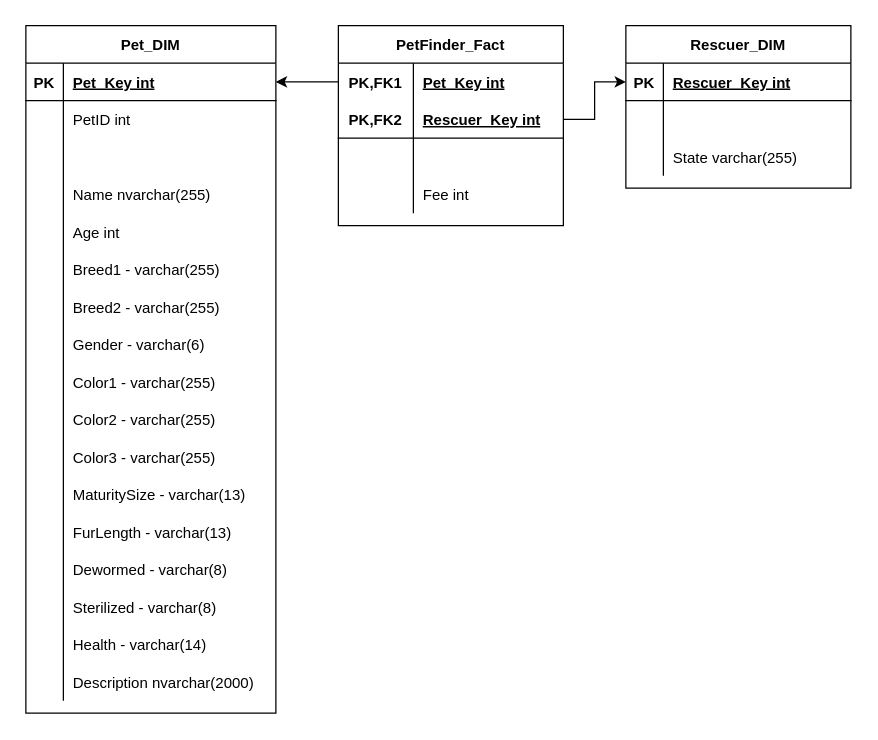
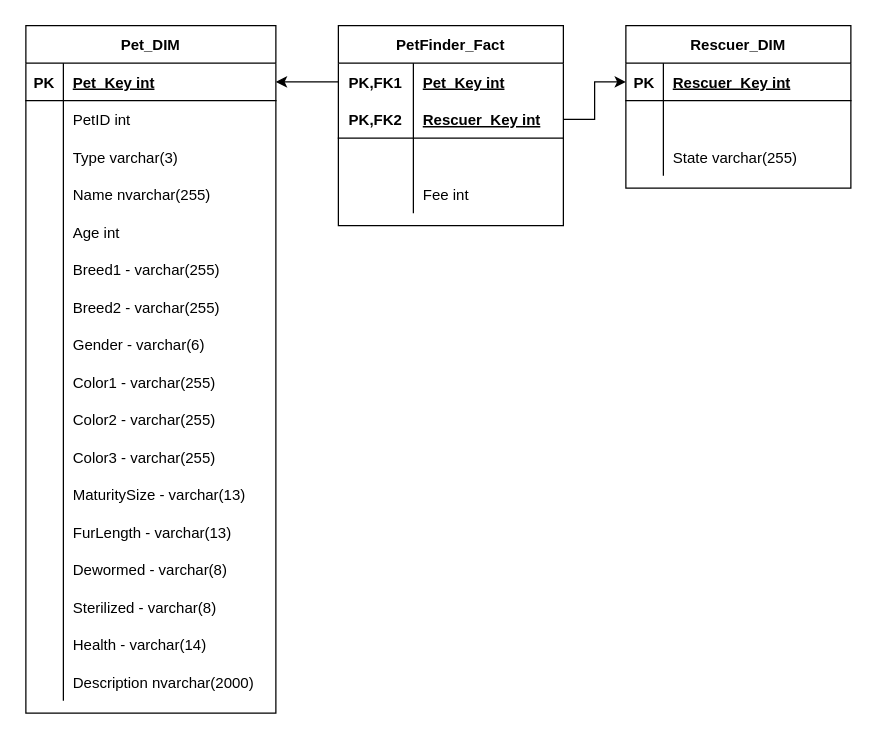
none -> (169, 157)
